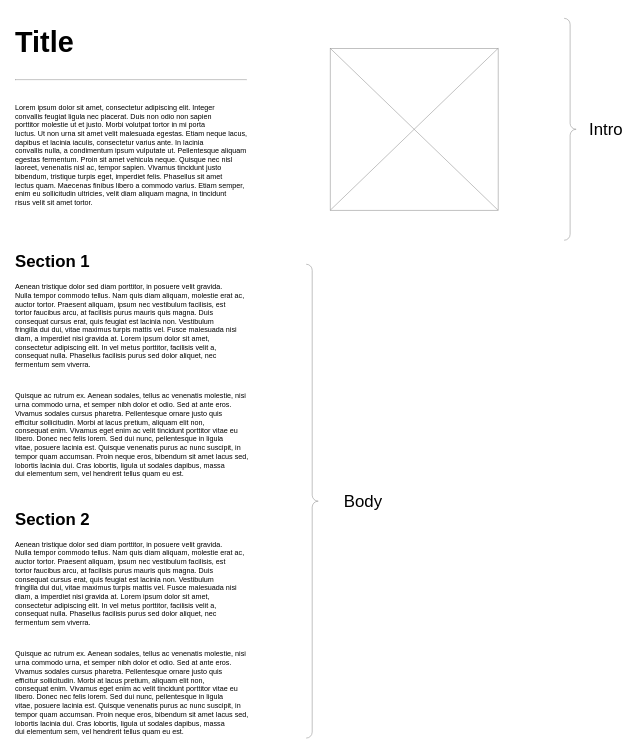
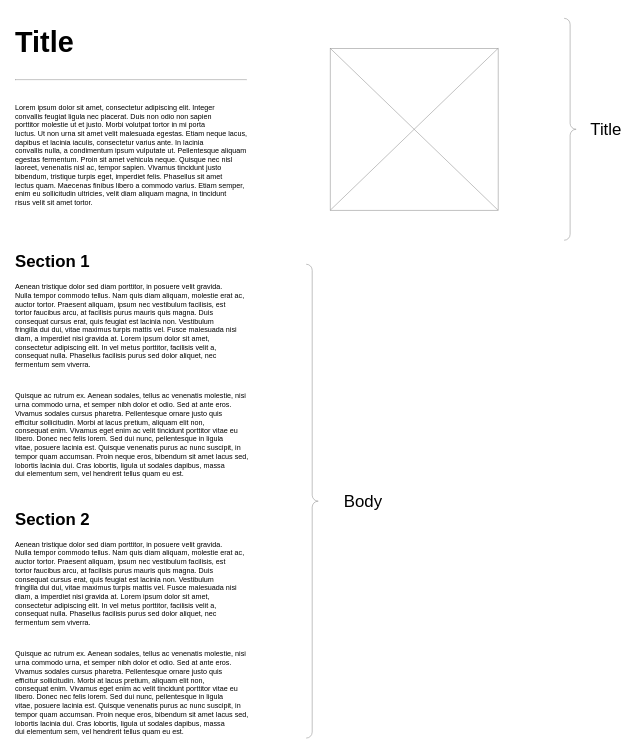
(606, 129) -> (606, 129)
